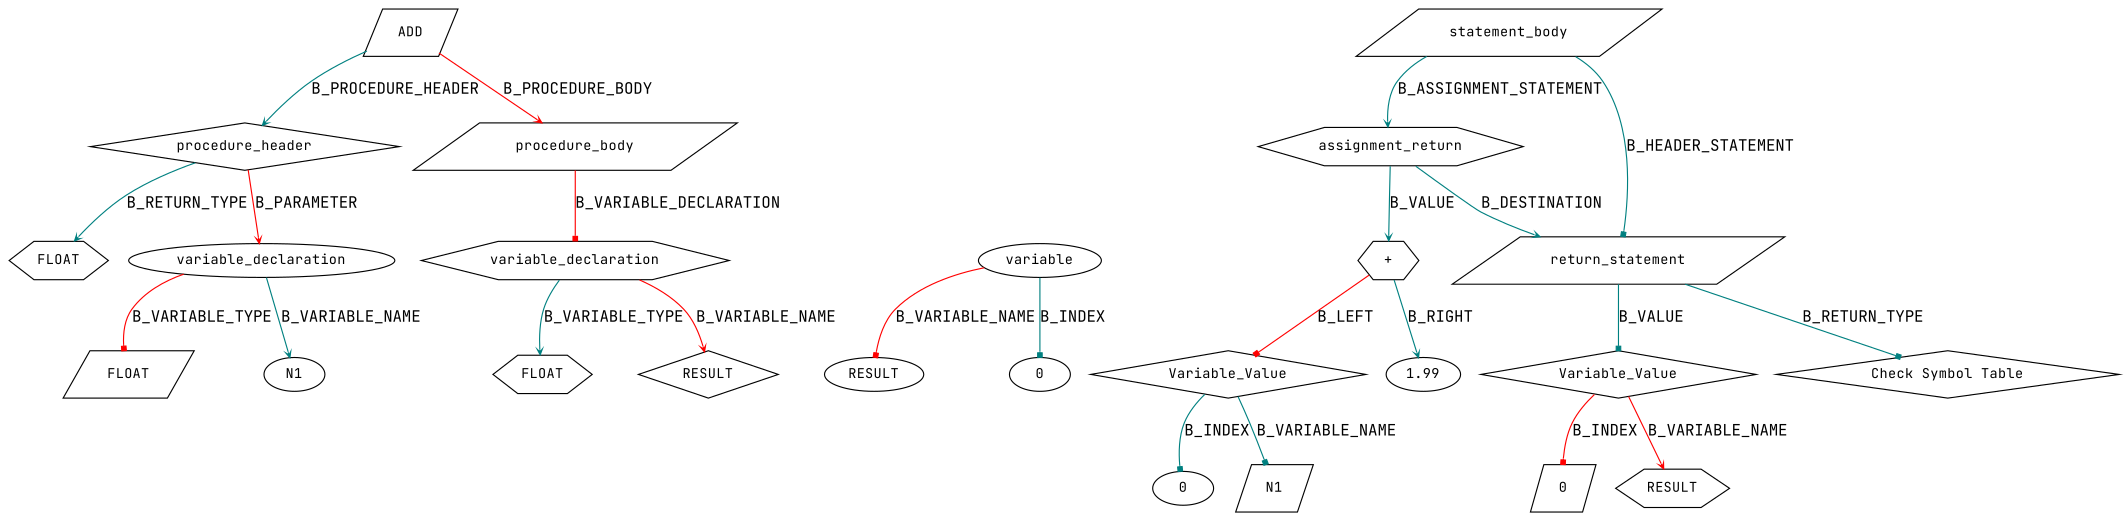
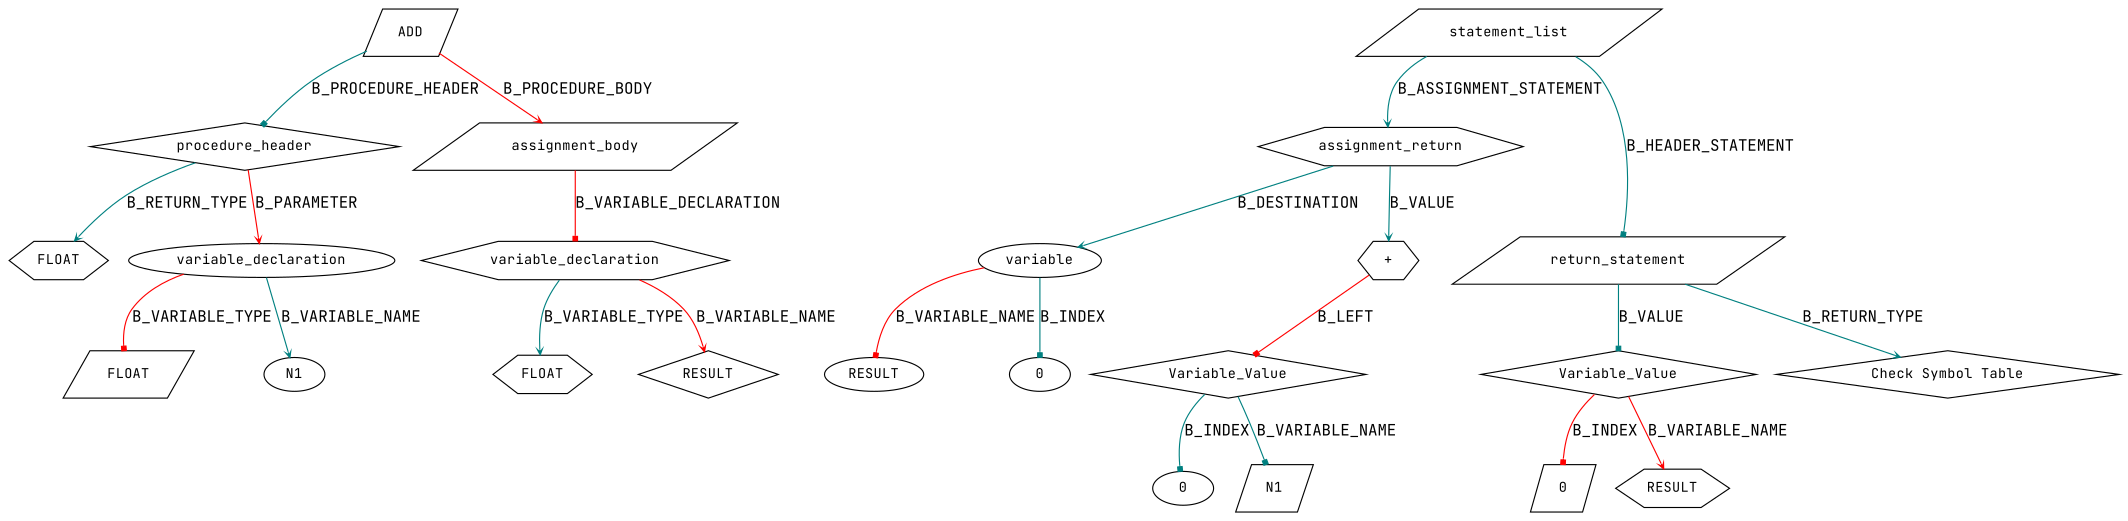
(1509, 33) -> (1509, 33)
(313, 80) -> (313, 80)
(575, 147) -> (575, 147)
(1472, 206) -> (1208, 206)
(1790, 320) -> (1790, 320)
(1423, 374) -> none
